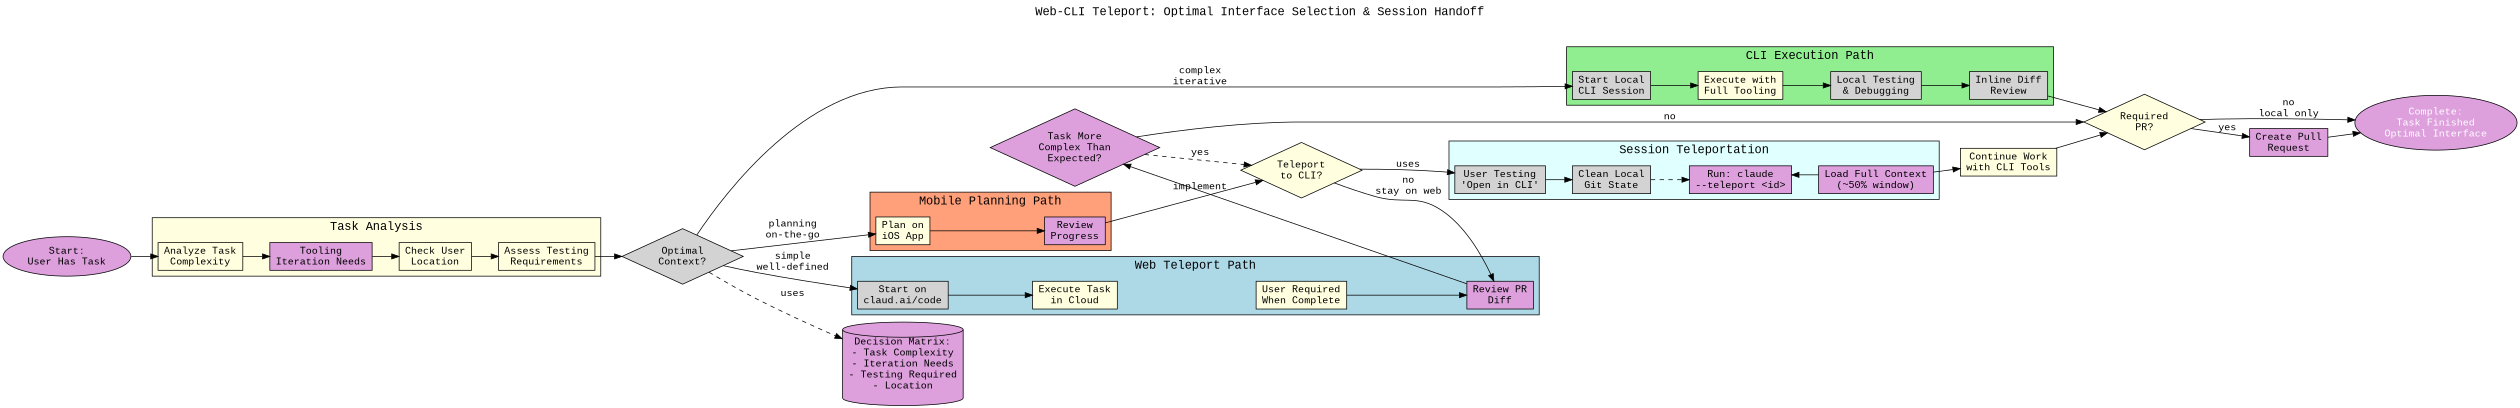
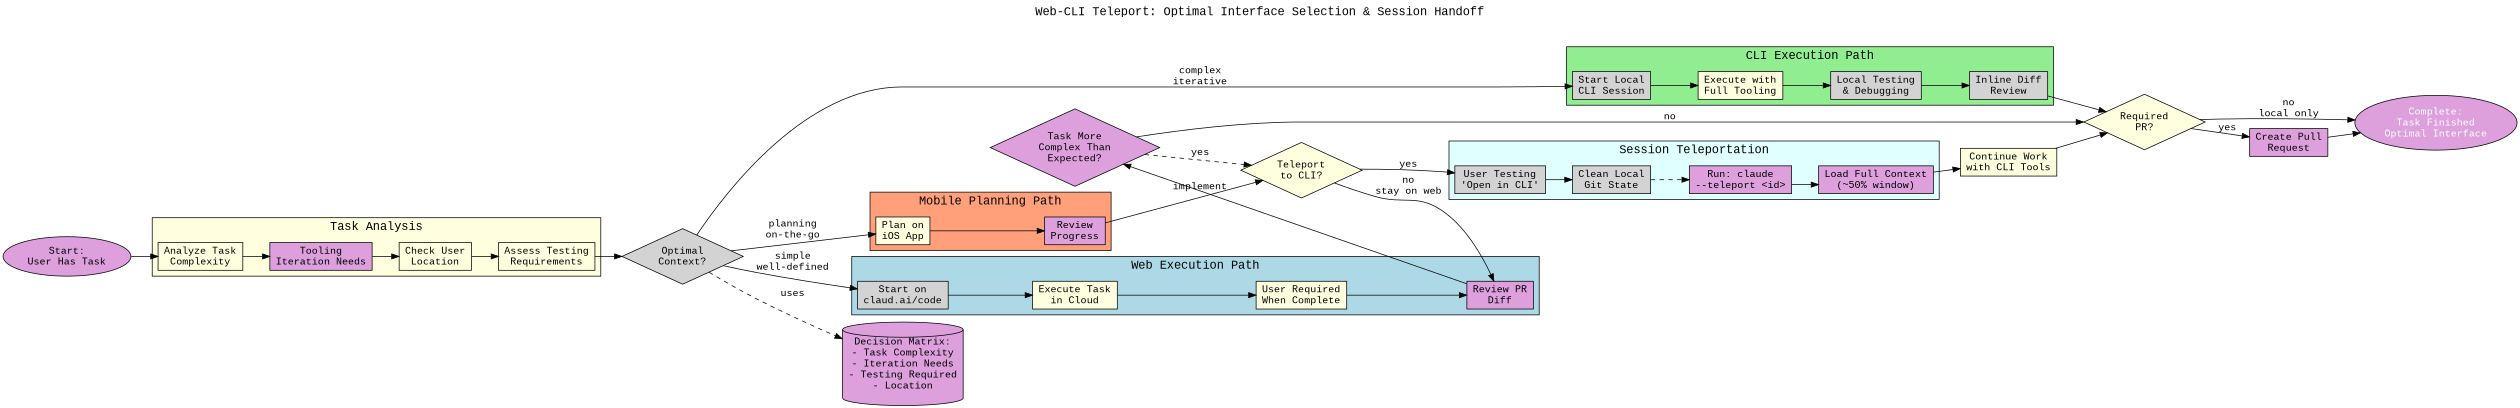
(1408, 164) -> (1408, 164)
(1809, 175) -> (1801, 185)
(1195, 266) -> (1195, 266)
none -> (1183, 295)
